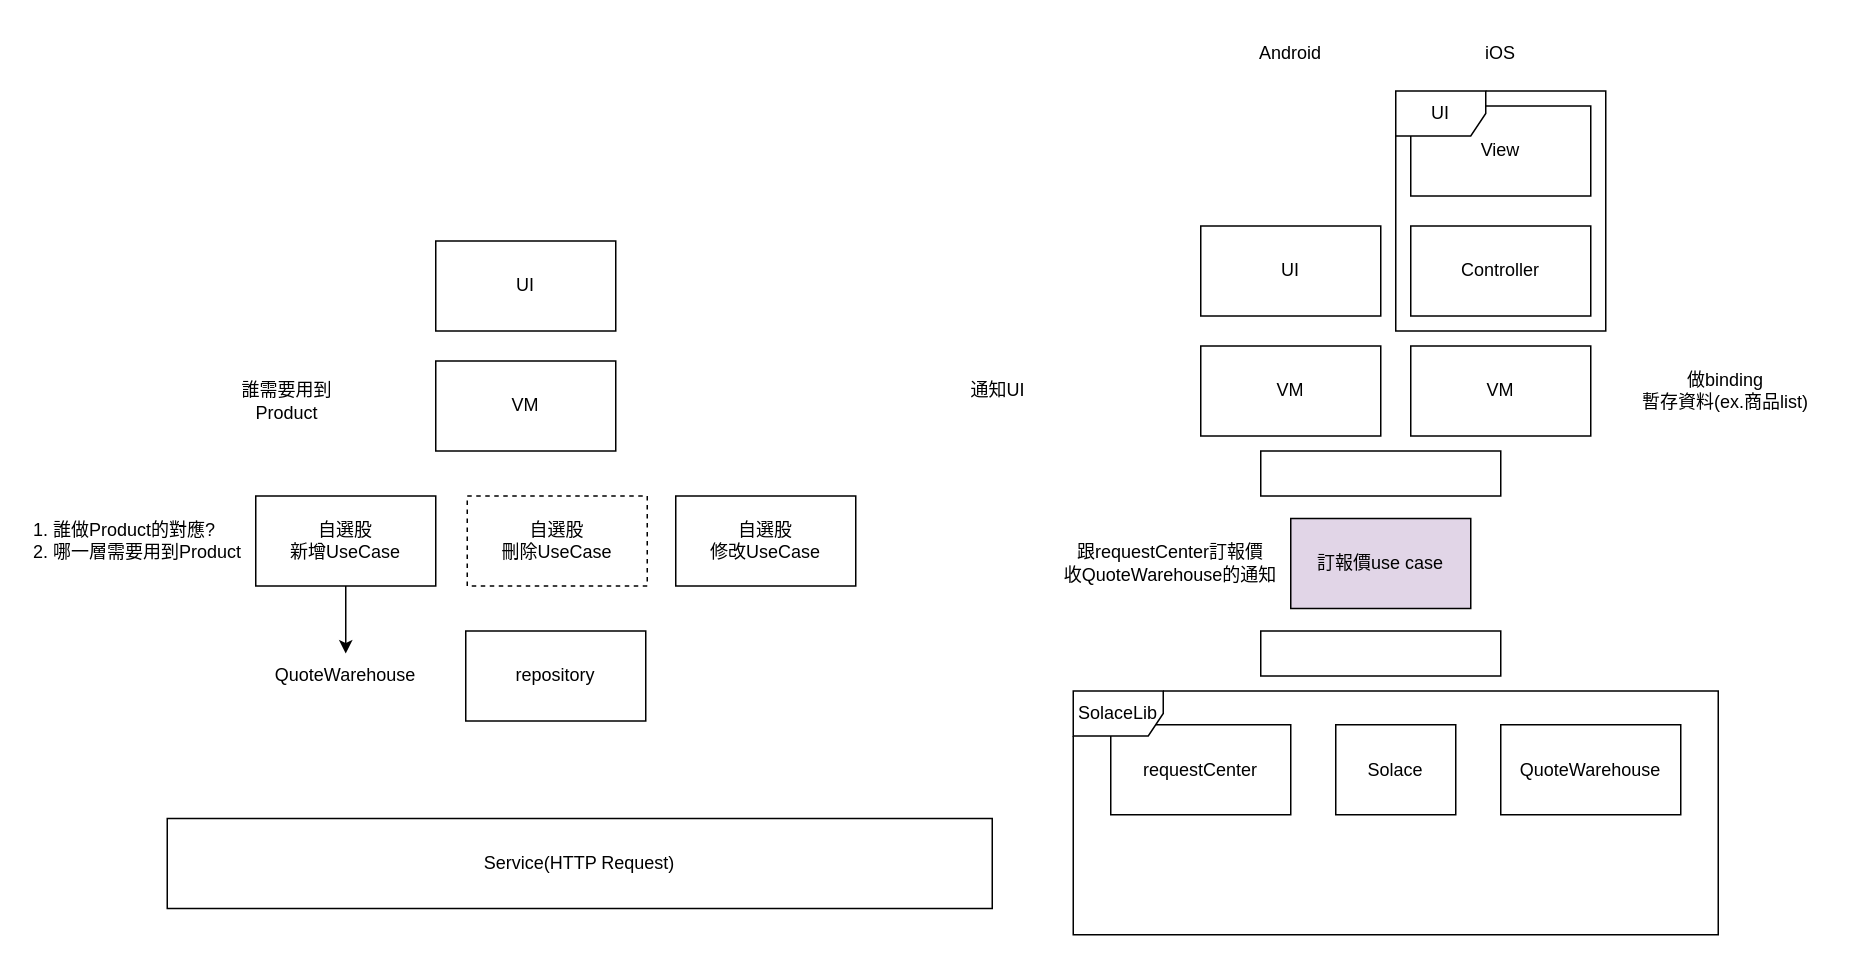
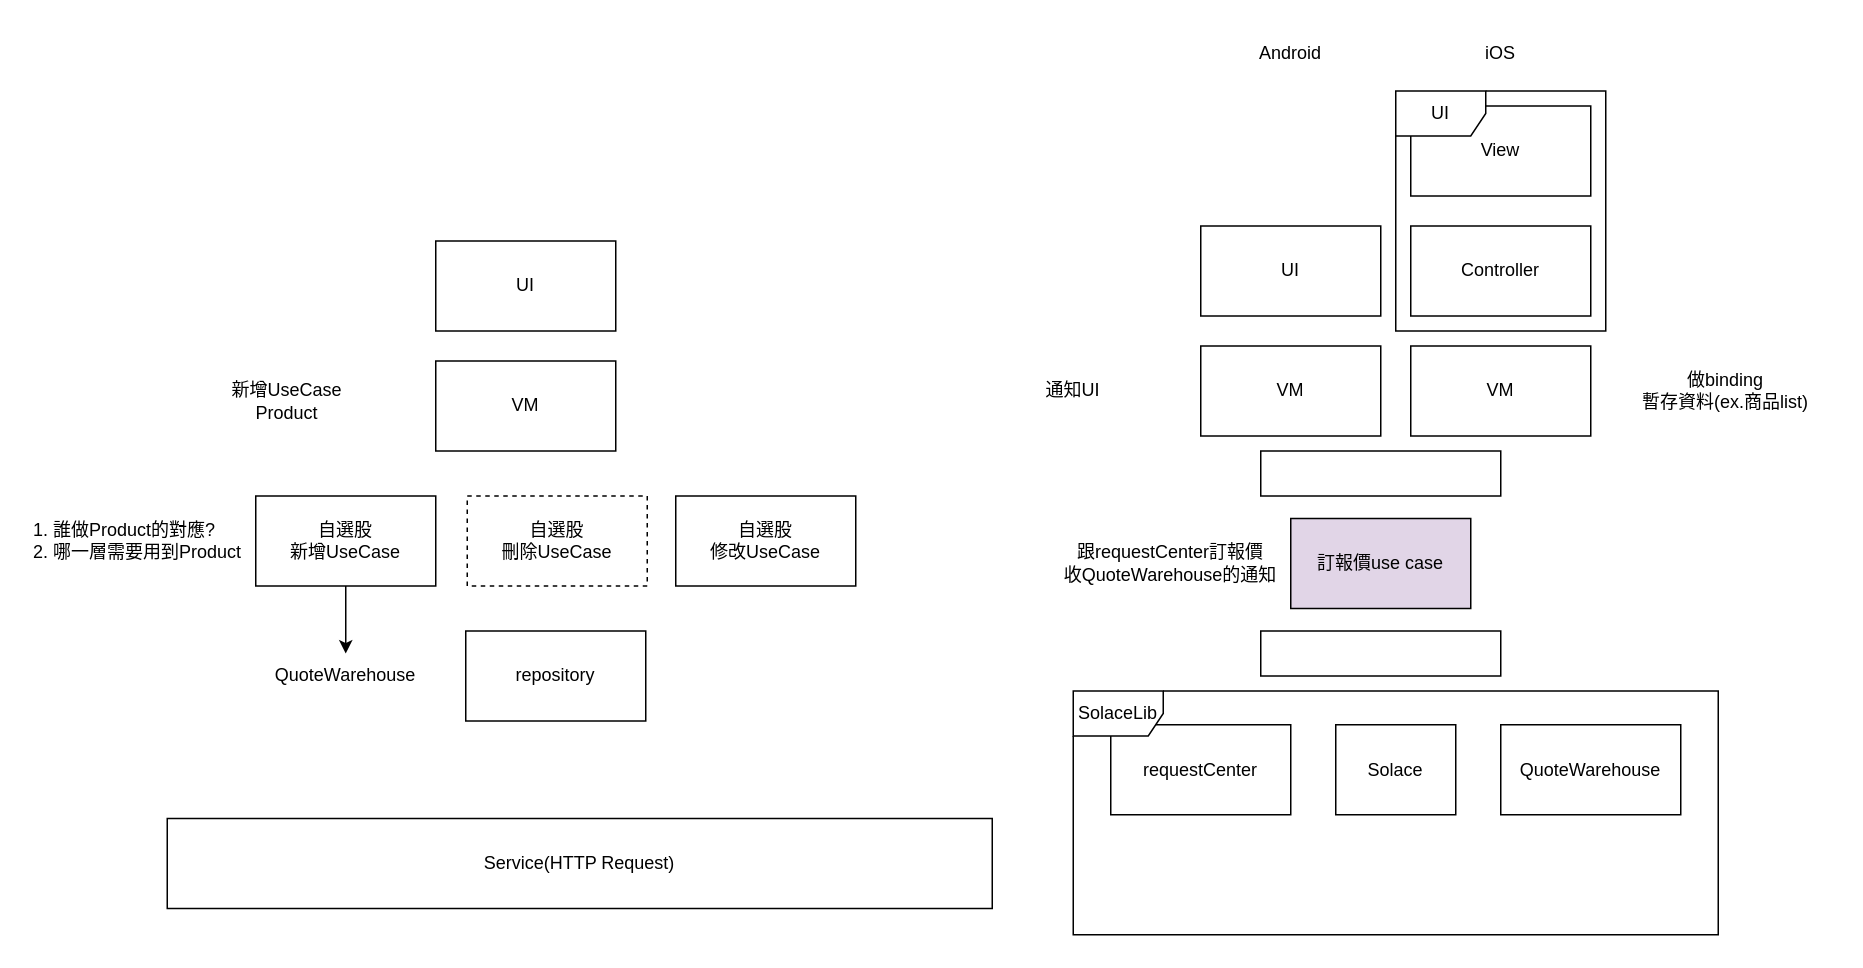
(287, 391) -> (287, 391)
(998, 391) -> (1073, 391)
